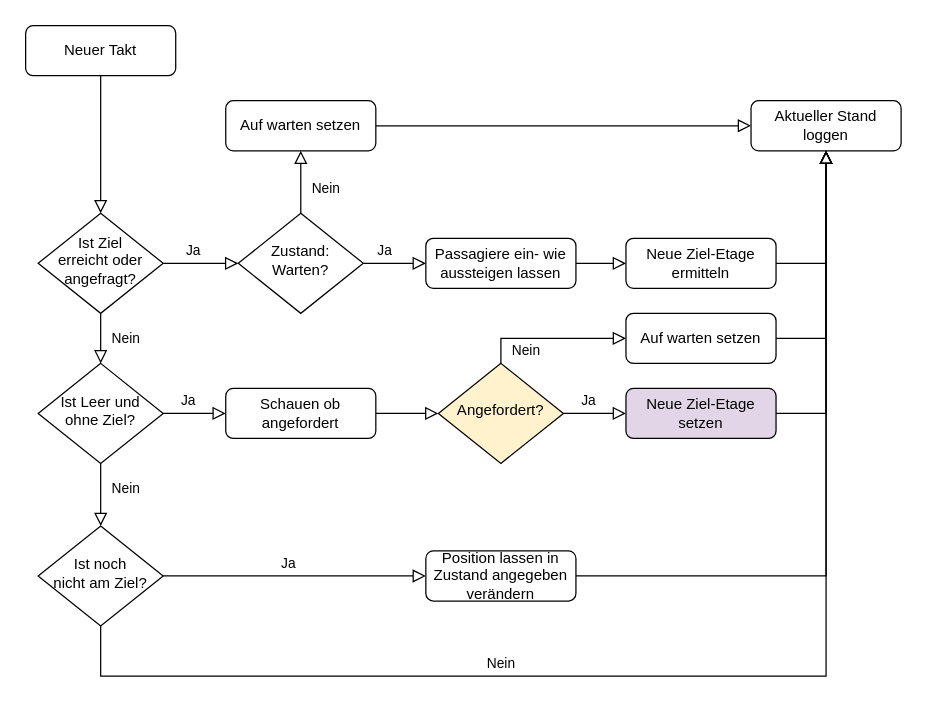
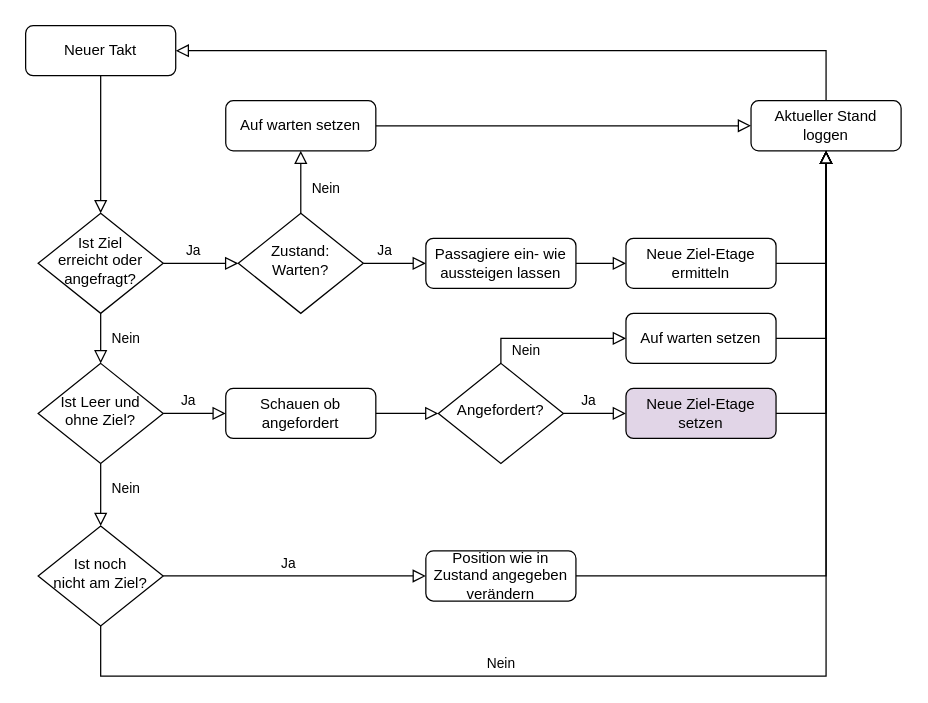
none -> (532, 51)
(501, 413) -> (501, 413)
(501, 576) -> (501, 576)
